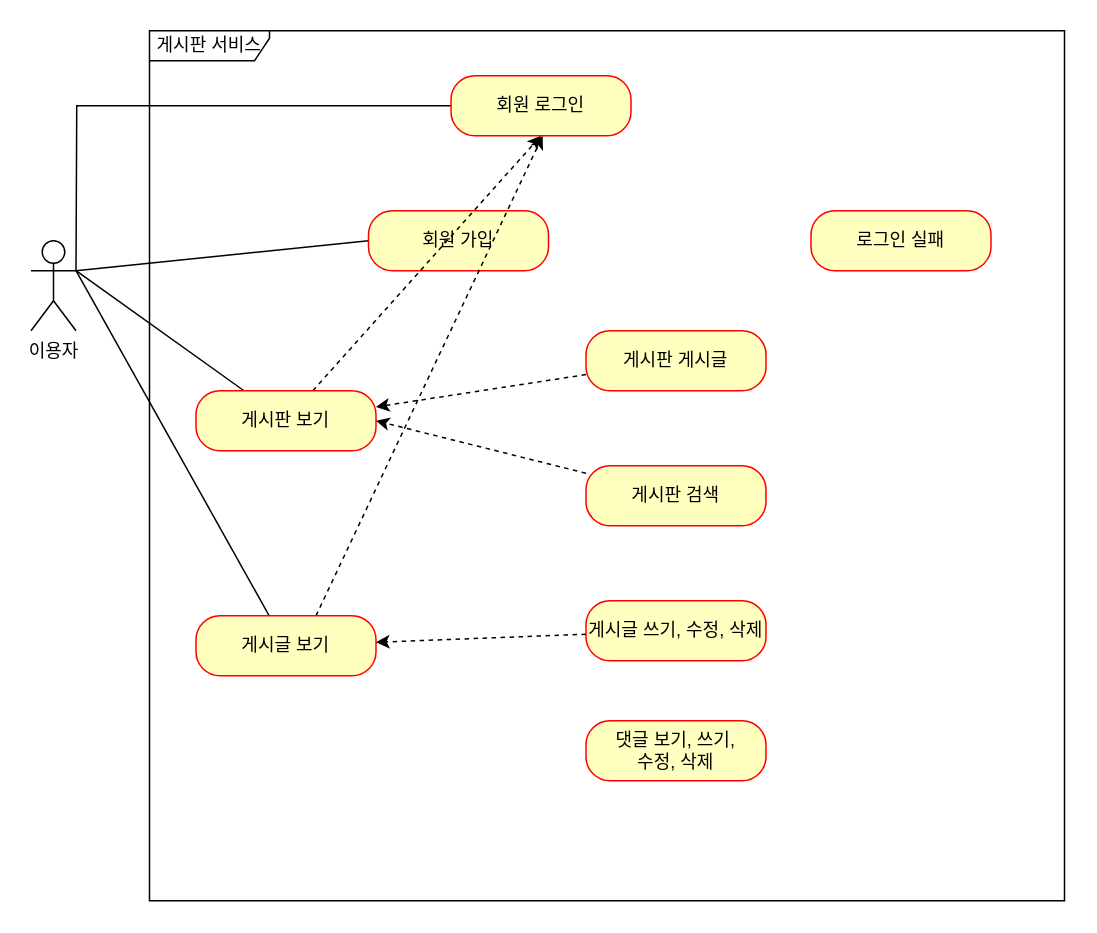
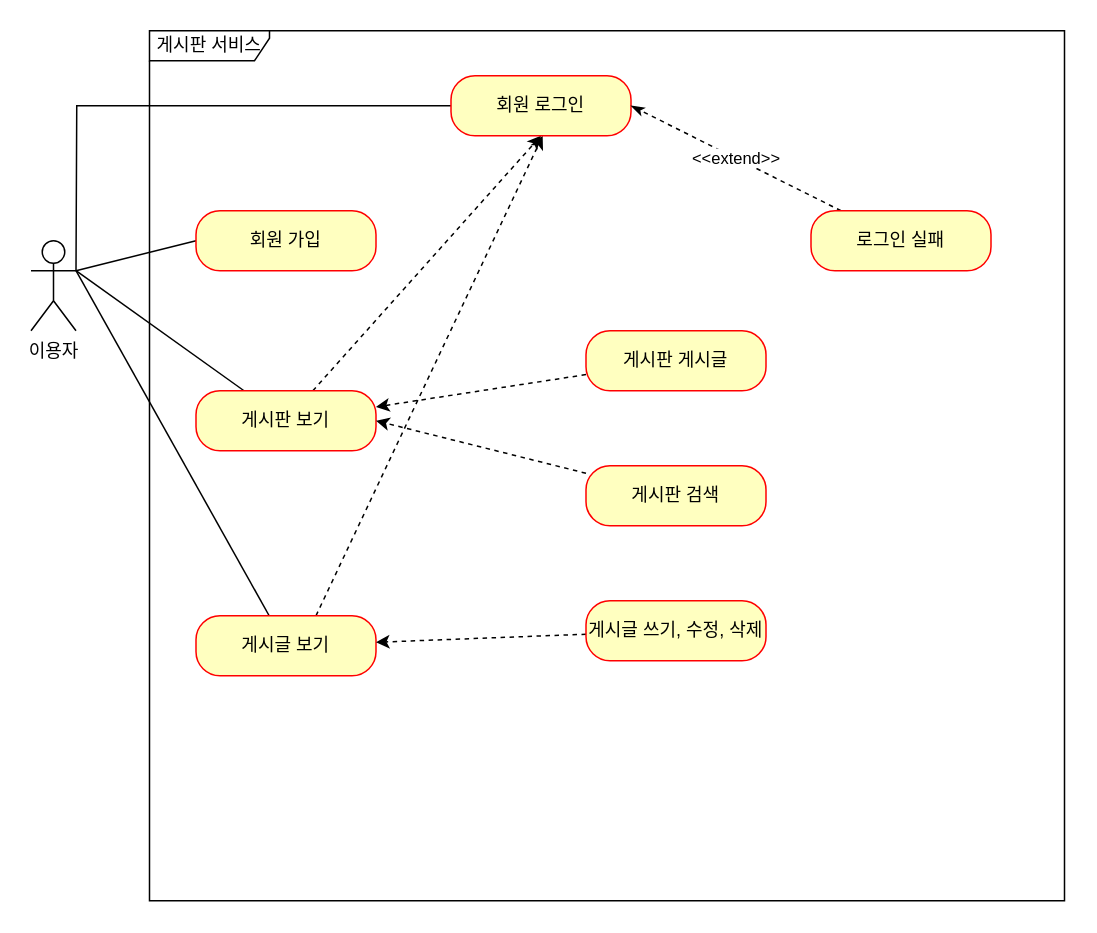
none -> (783, 182)
(458, 241) -> (286, 241)
(676, 751) -> none
